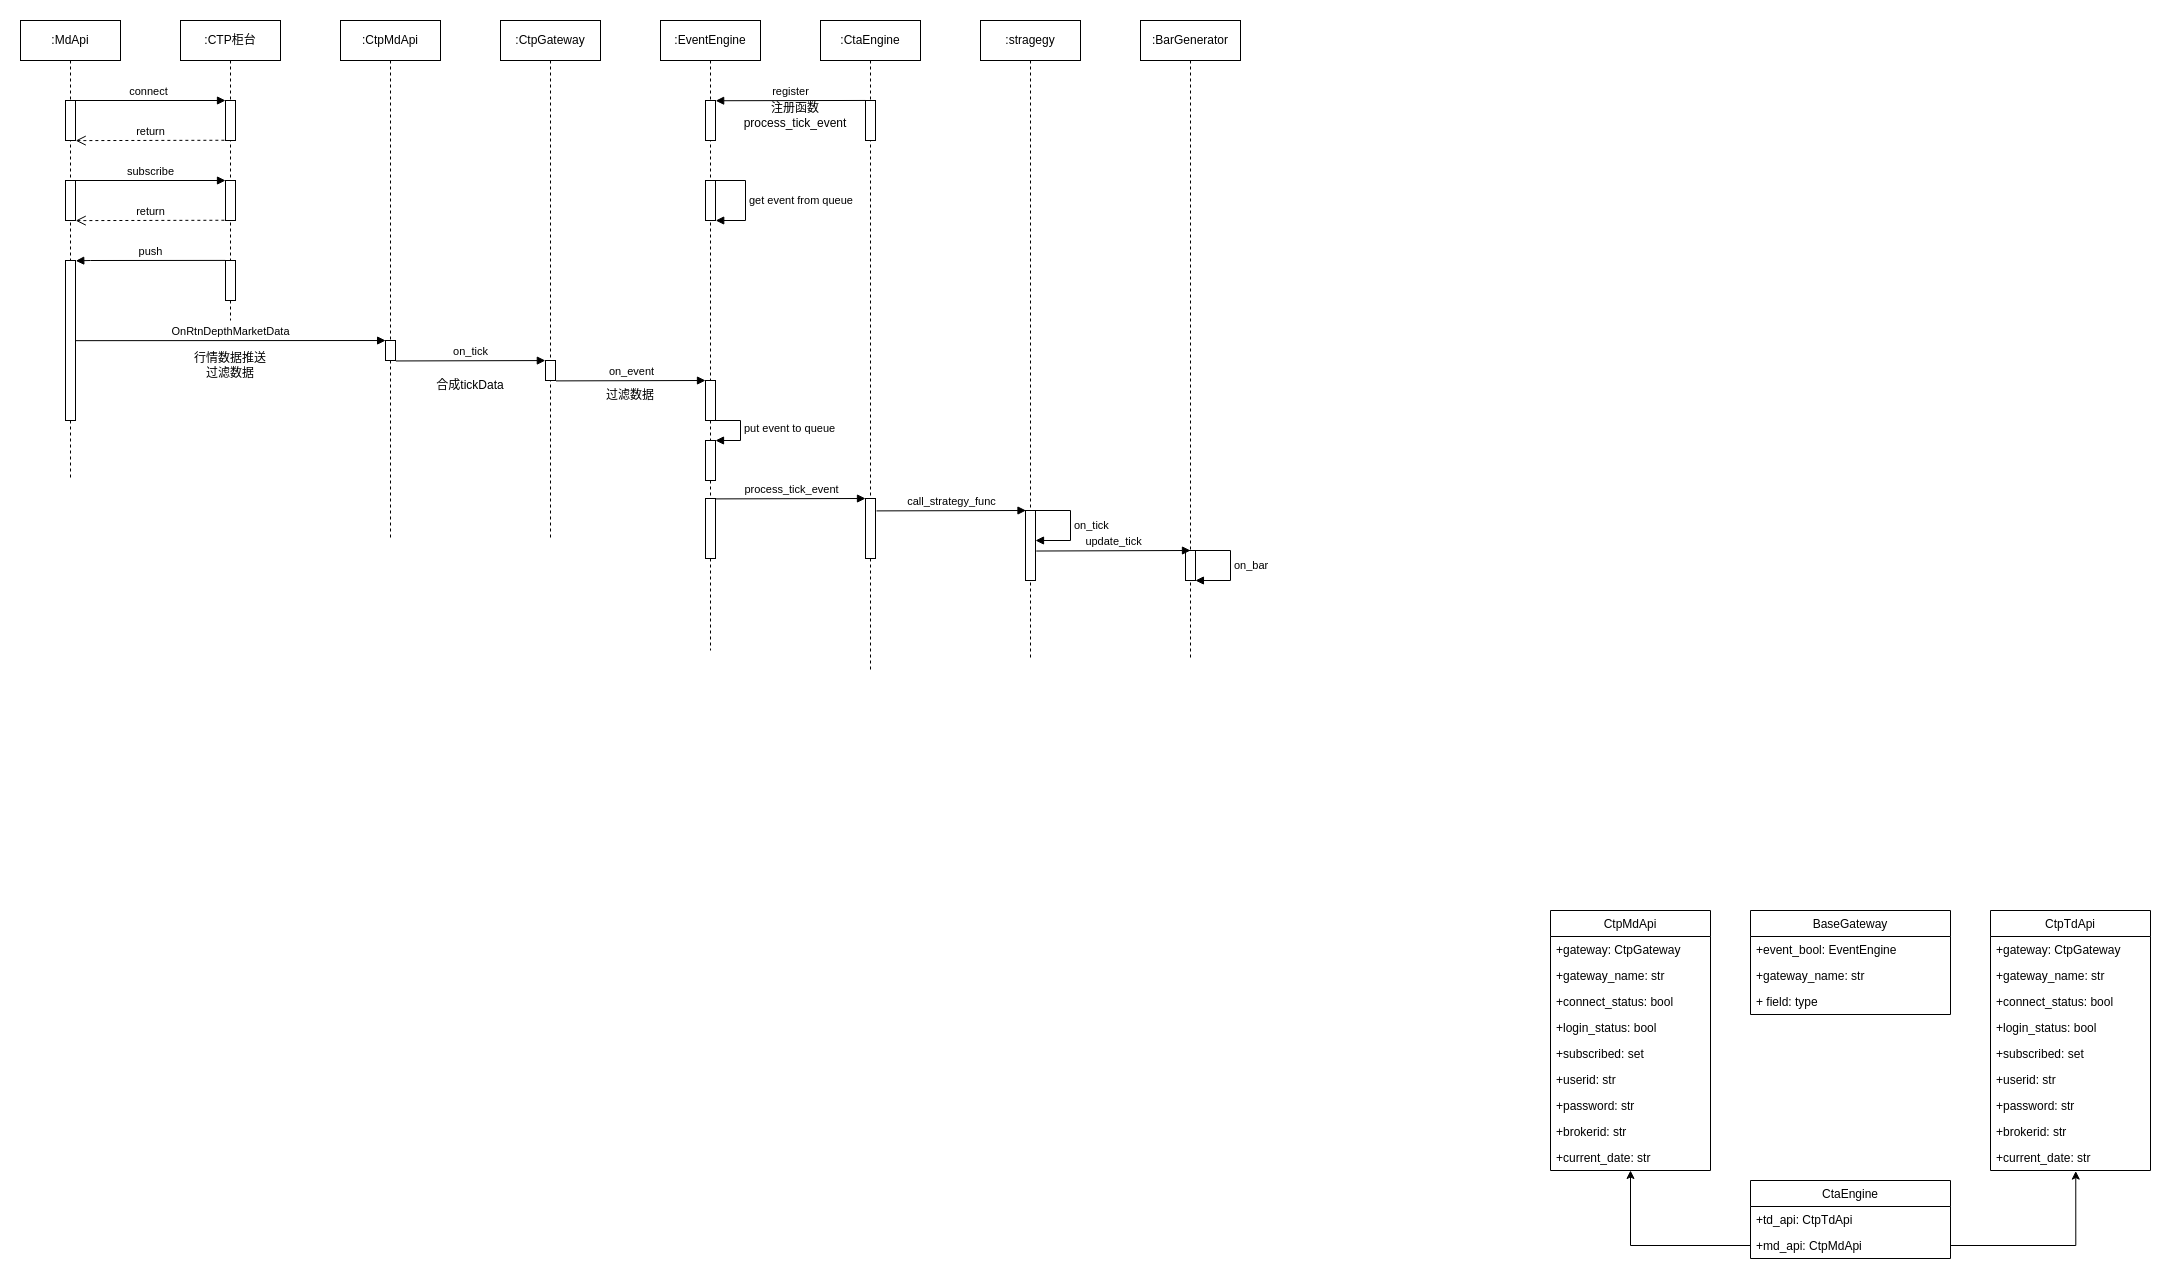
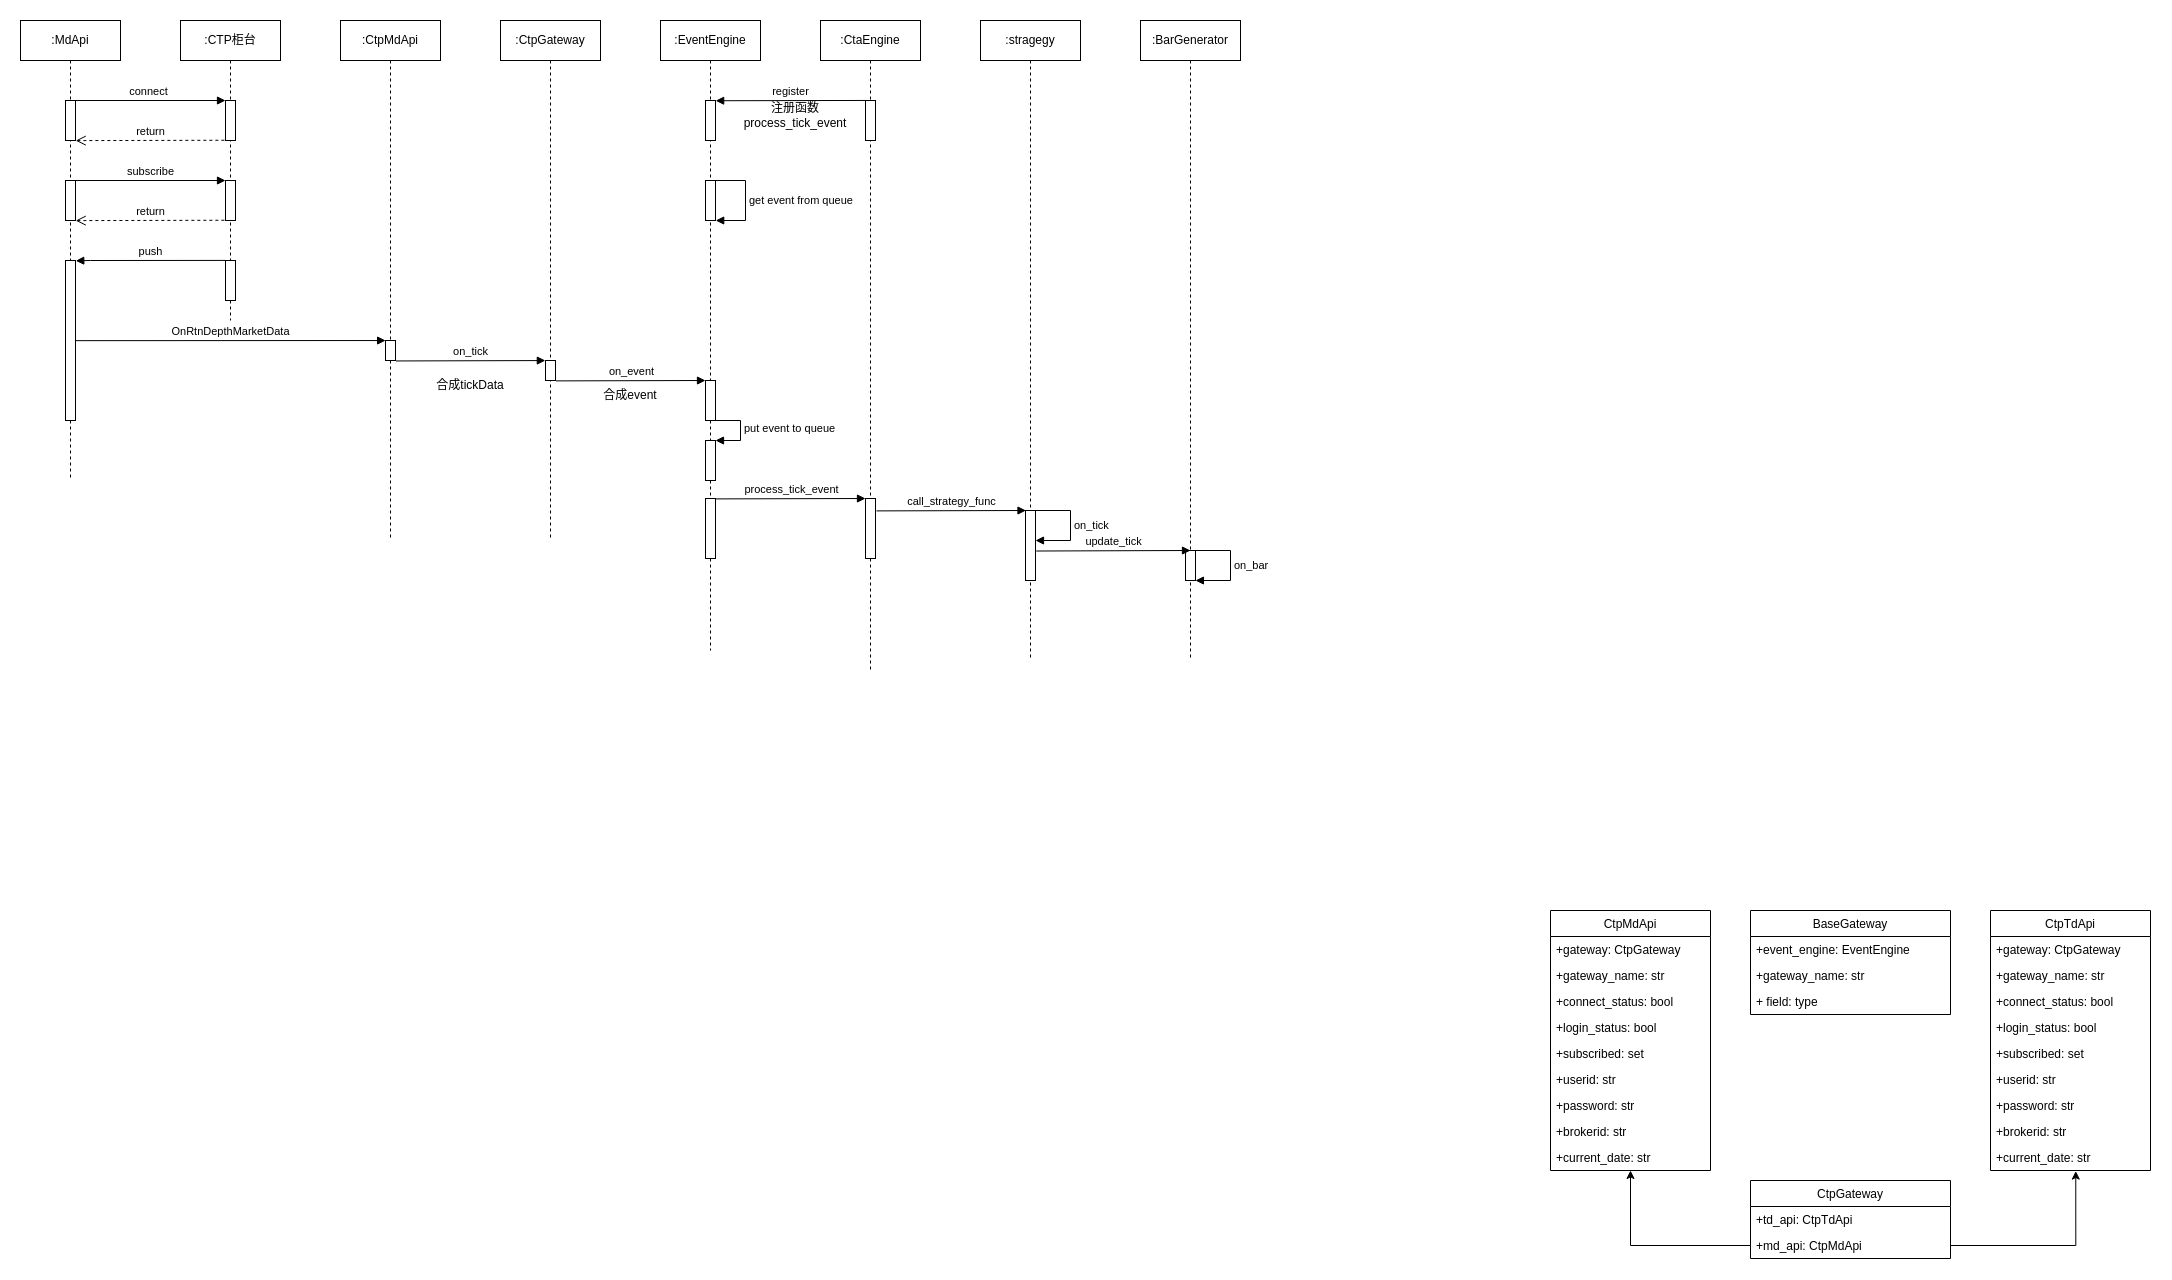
(231, 366) -> none
(631, 396) -> (631, 396)
(1832, 950) -> (1839, 950)
(1850, 1194) -> (1850, 1194)
